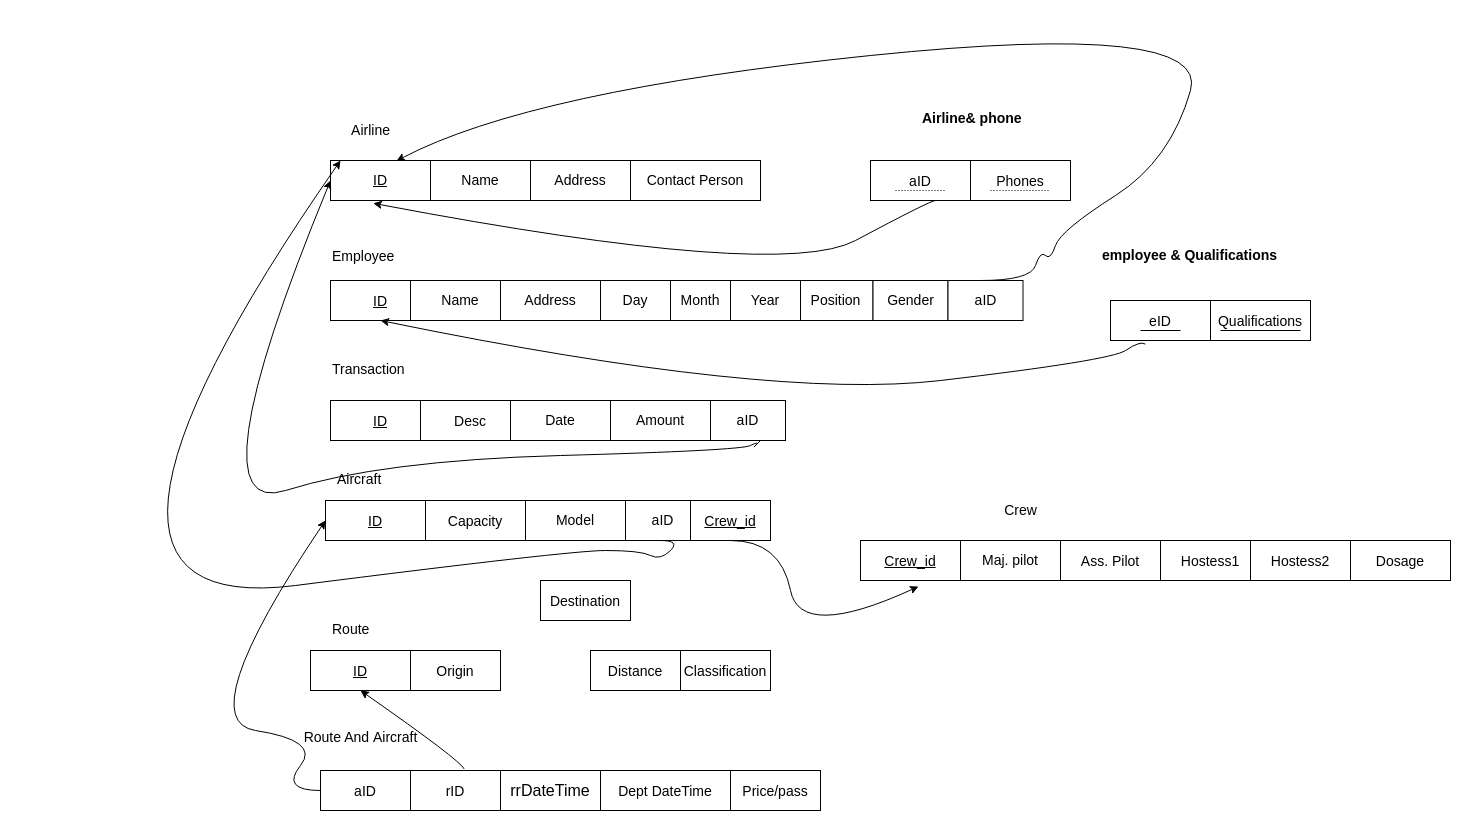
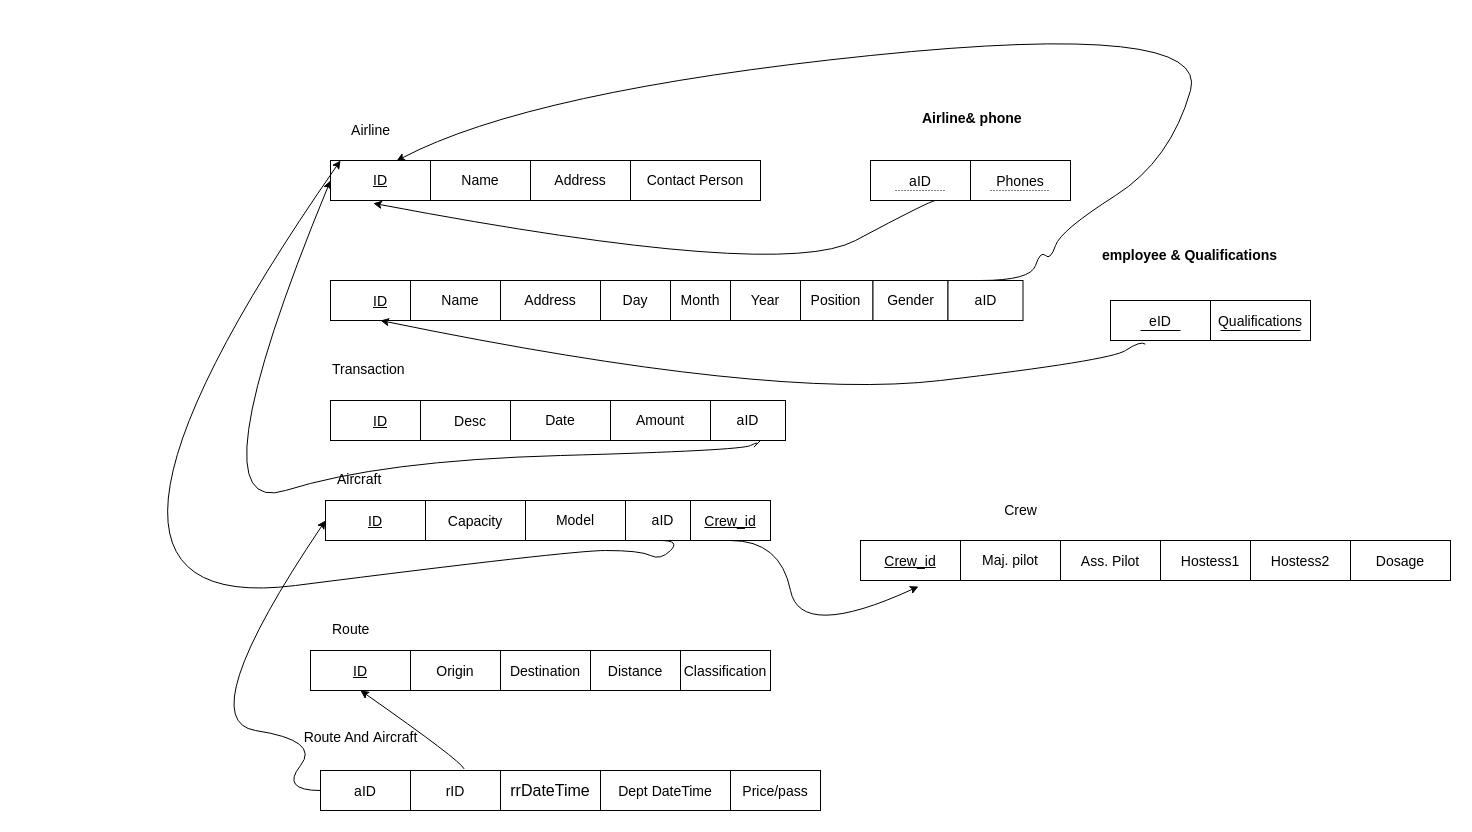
(371, 246) -> none
(586, 601) -> (546, 671)
